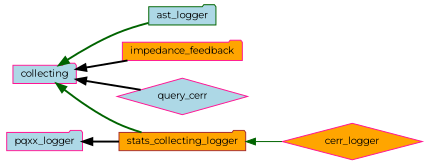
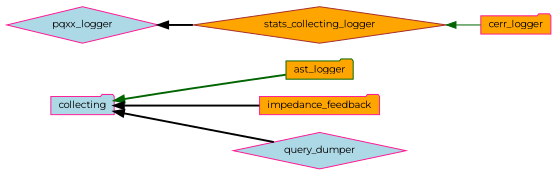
(182, 16) -> (320, 70)
(182, 96) -> (320, 151)
(101, 115) -> none
(45, 142) -> (83, 25)
(182, 142) -> (320, 25)
(352, 142) -> (516, 25)
